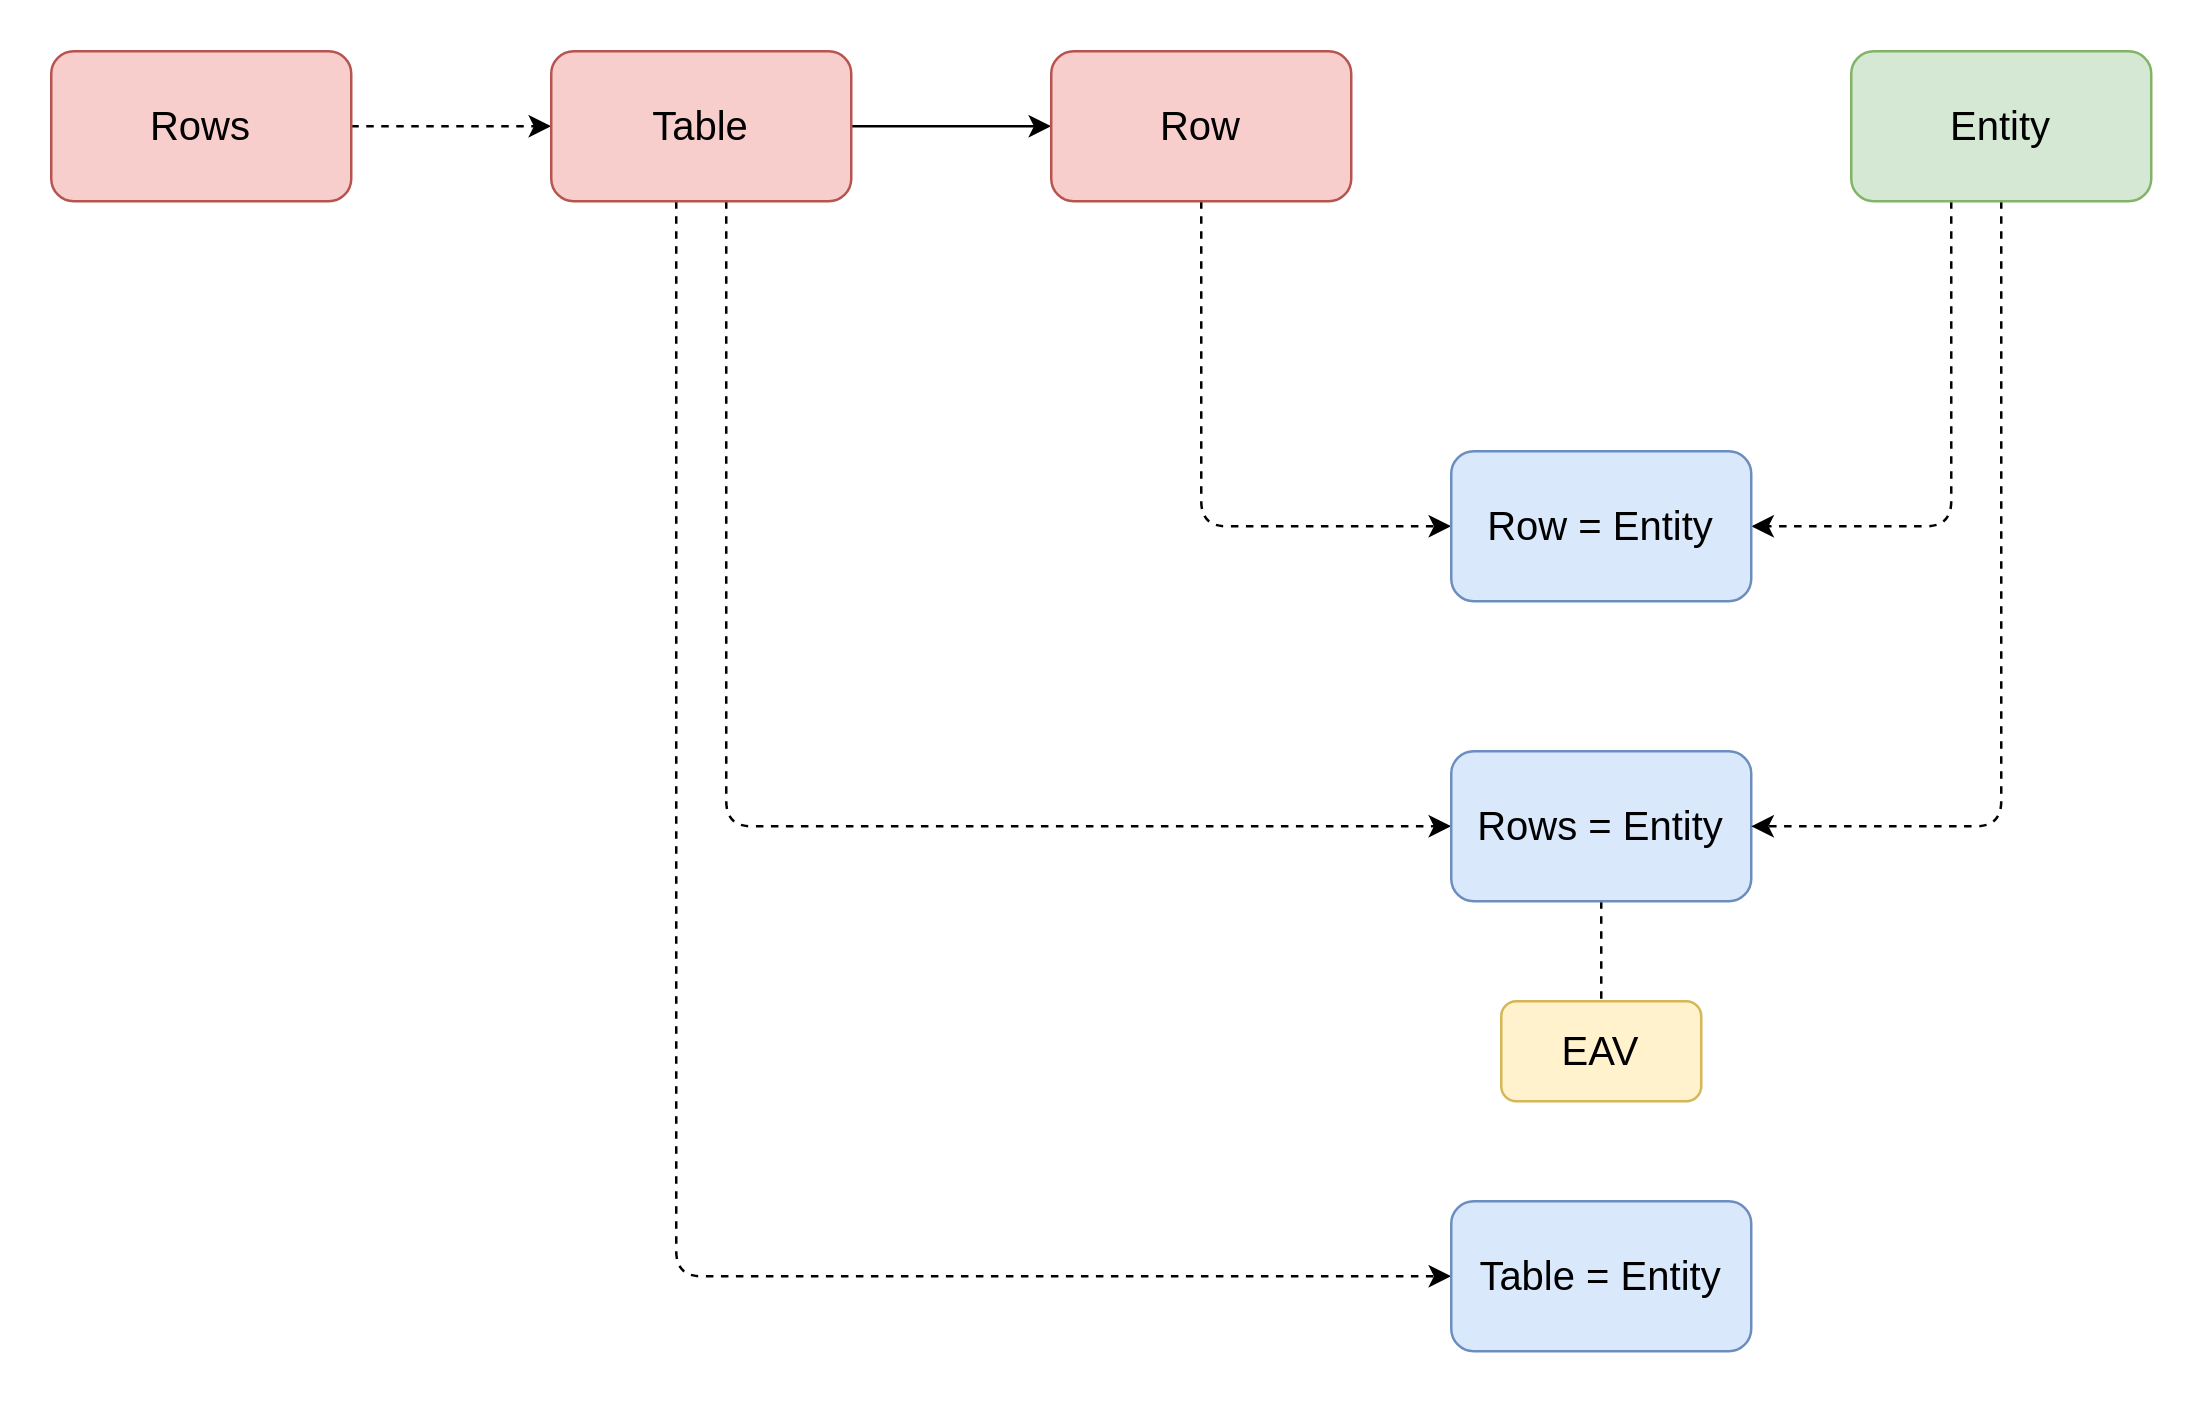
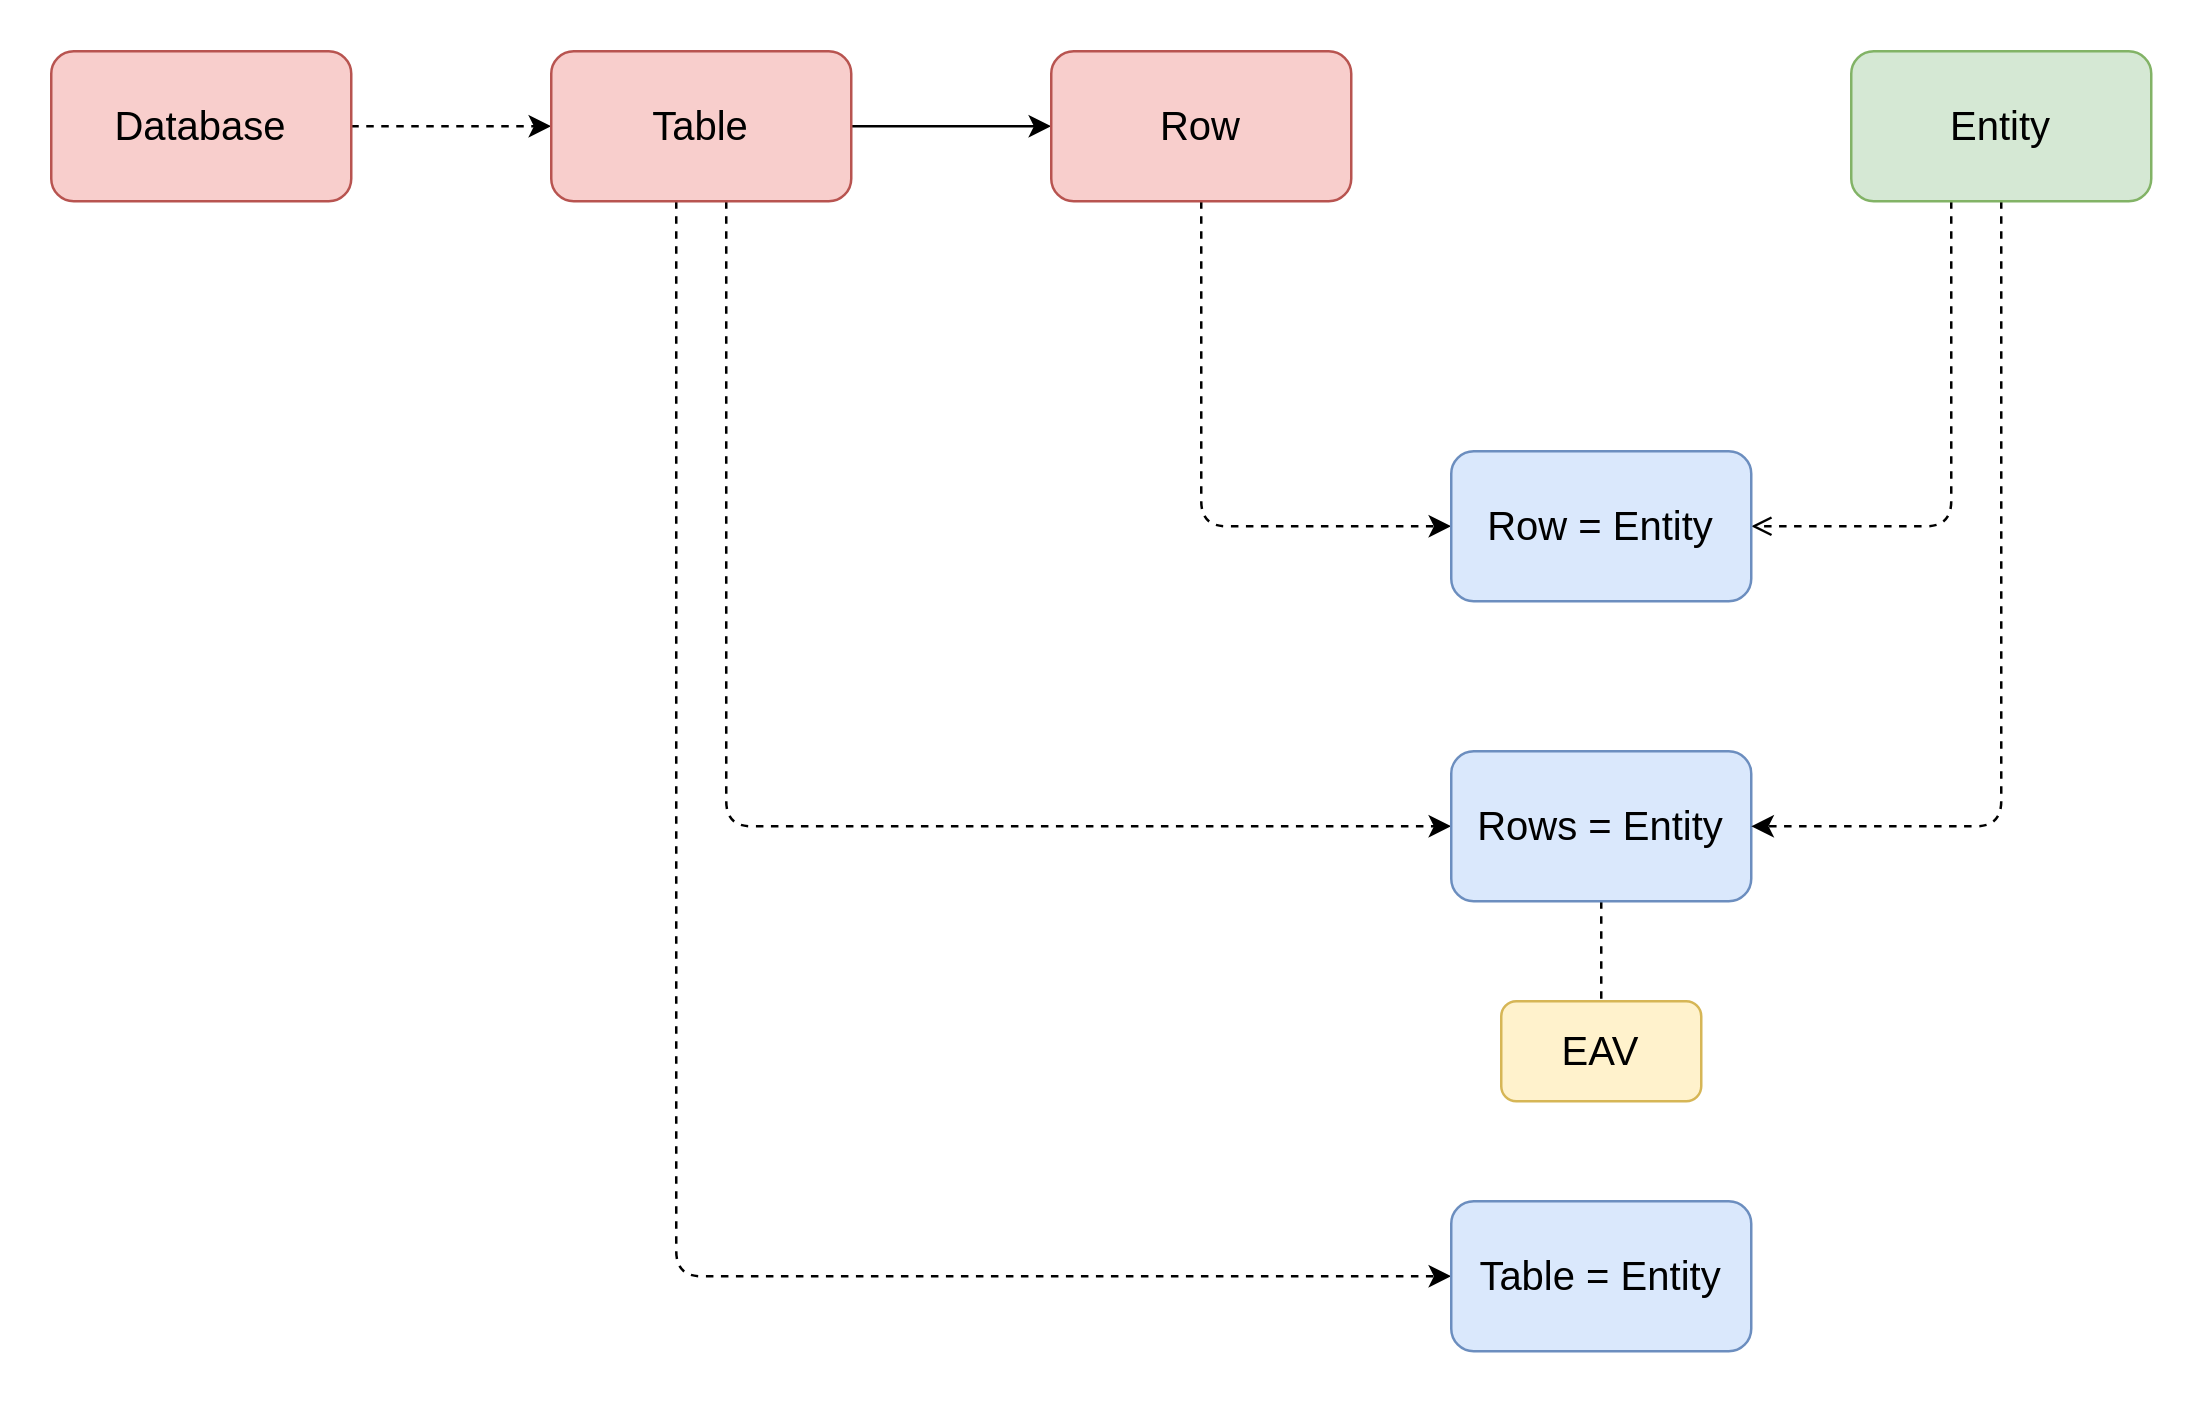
(201, 126) -> (201, 126)
(1769, 526) -> (1764, 526)
